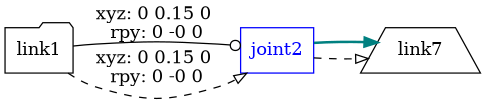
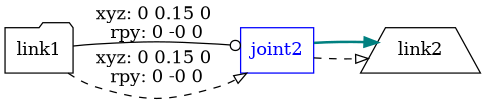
(420, 50) -> (420, 50)
